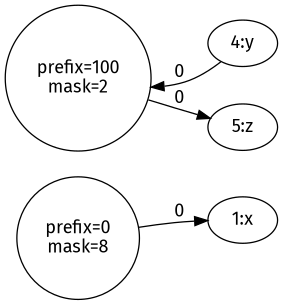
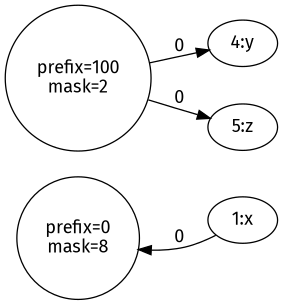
(195, 78) -> (173, 58)
(166, 224) -> (185, 247)
